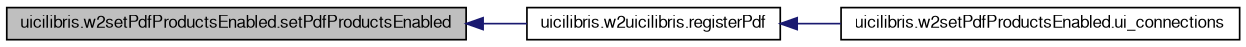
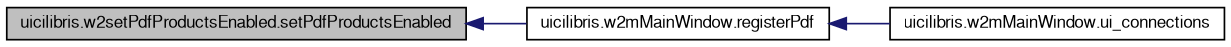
(654, 24) -> (678, 24)
(1040, 24) -> (1057, 24)
